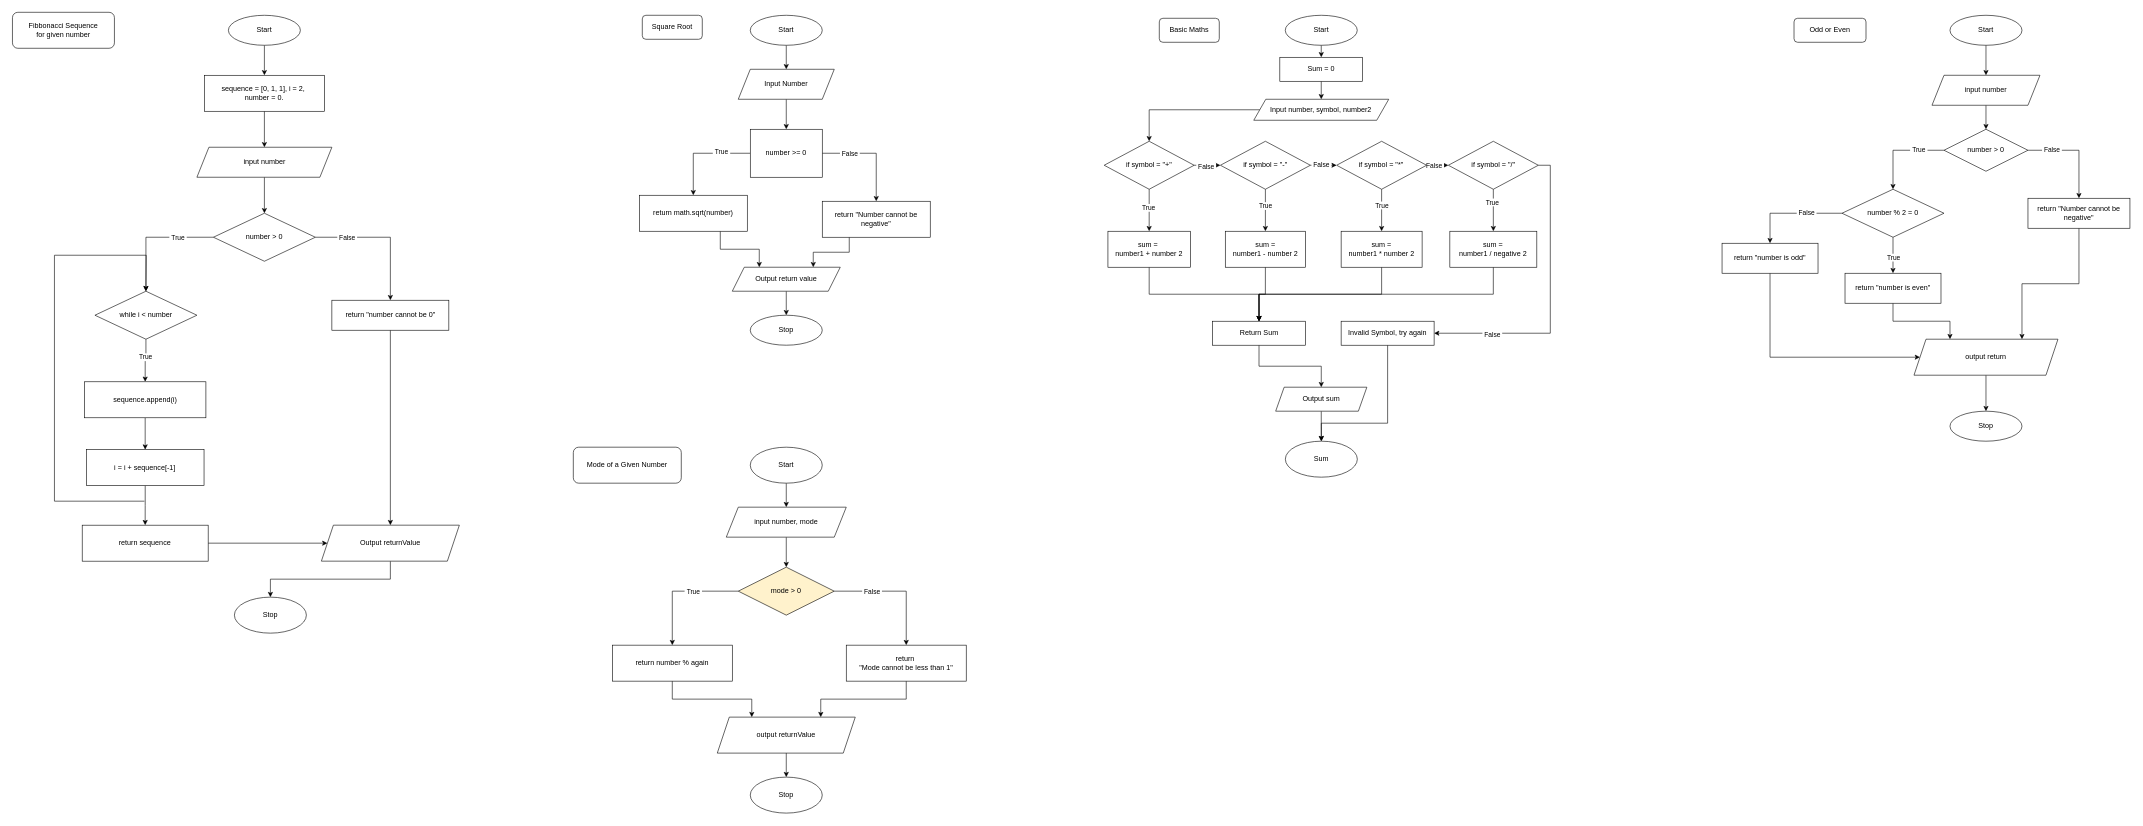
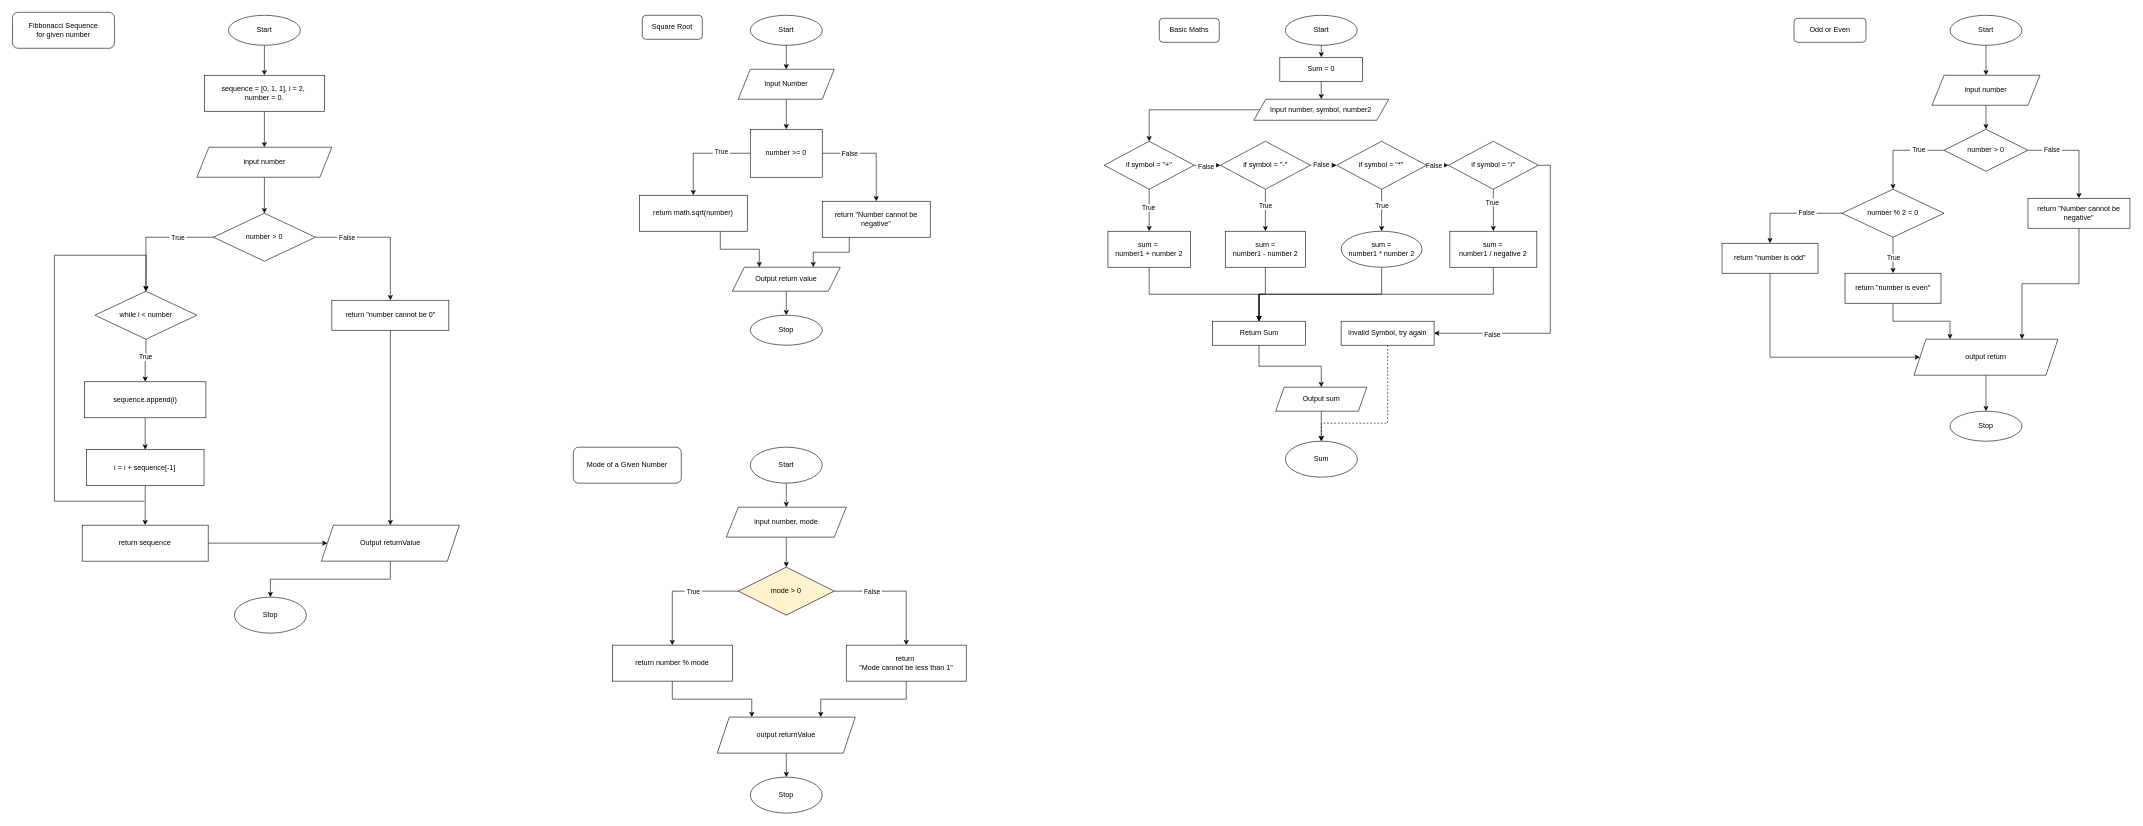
(1382, 249) -> (1382, 249)
(1388, 416) -> (1388, 416)
(672, 663) -> (672, 663)
